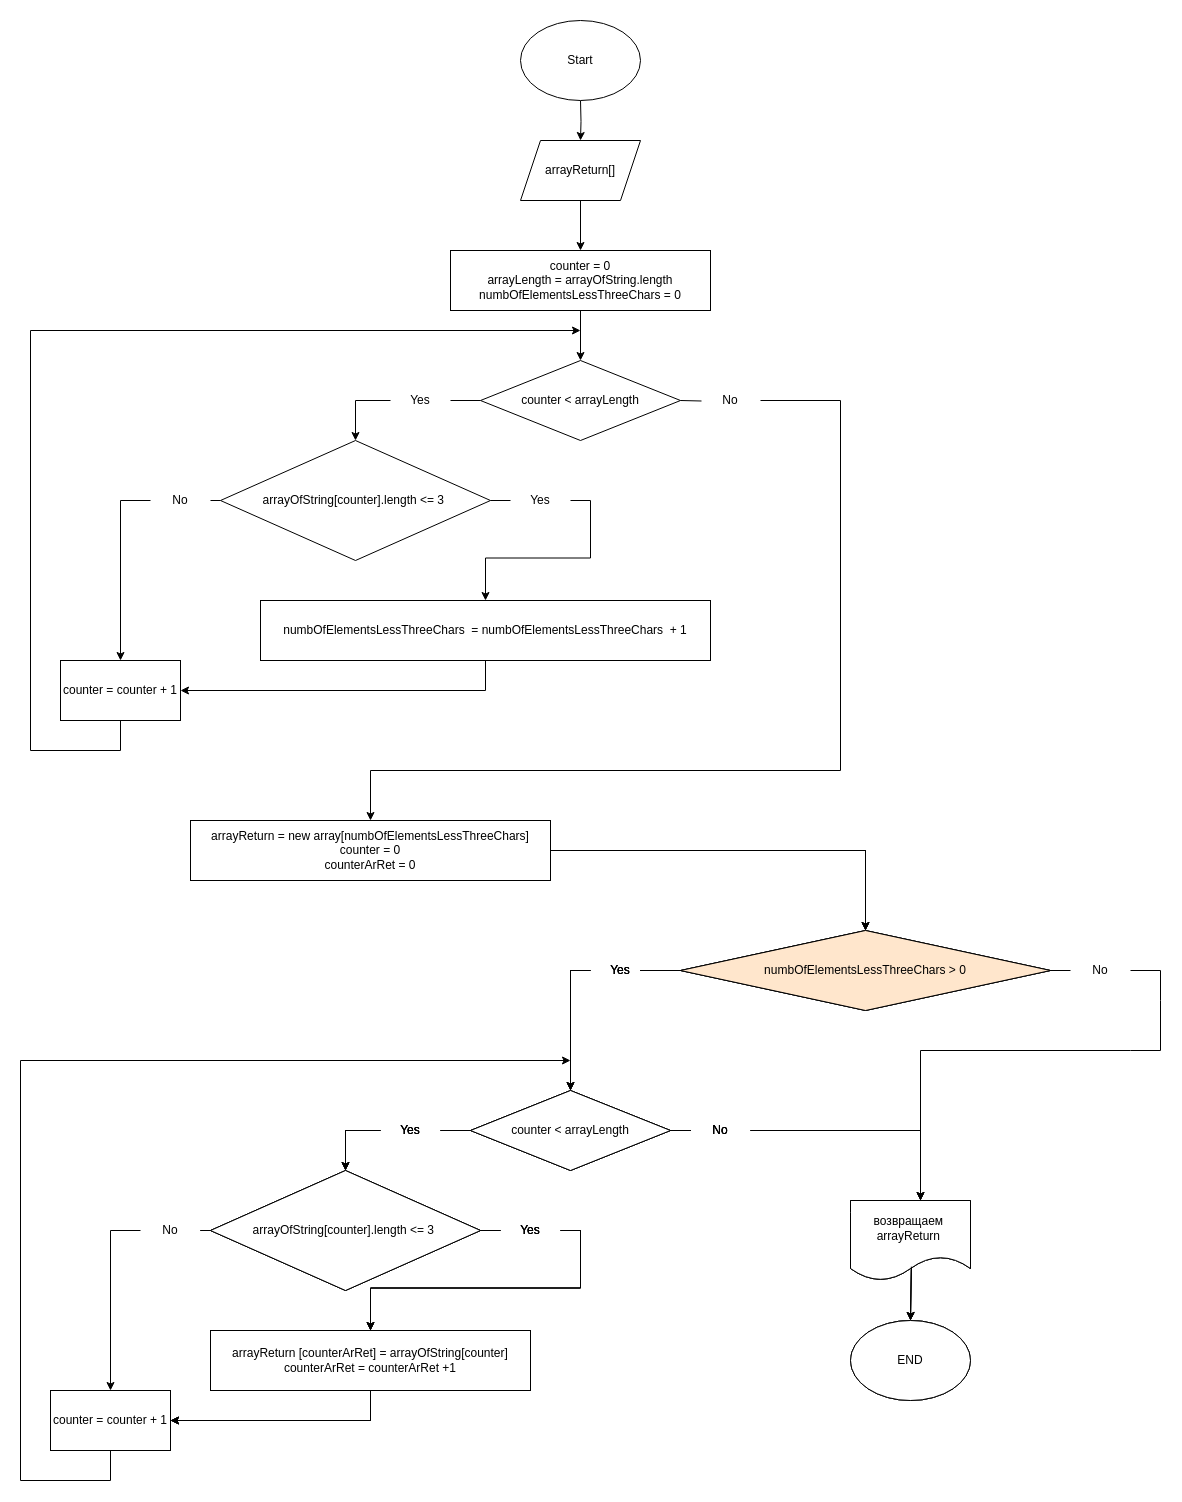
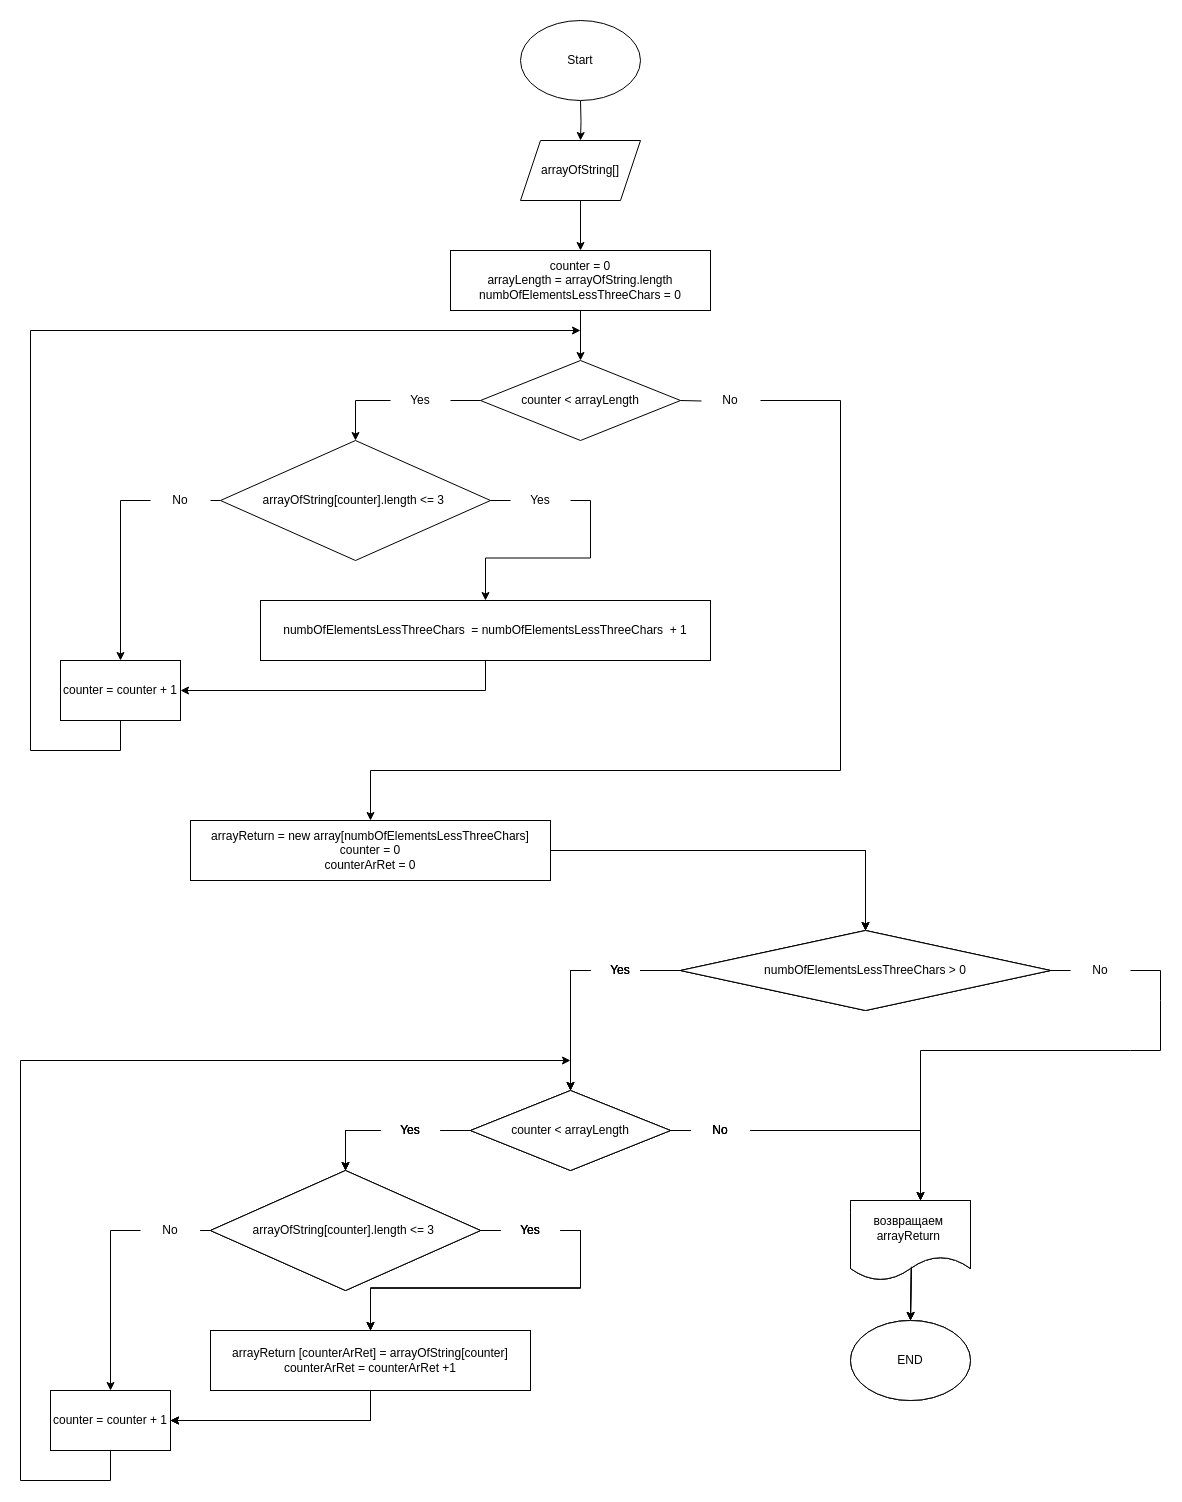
(581, 171) -> (581, 171)
(866, 971) -> (866, 971)
